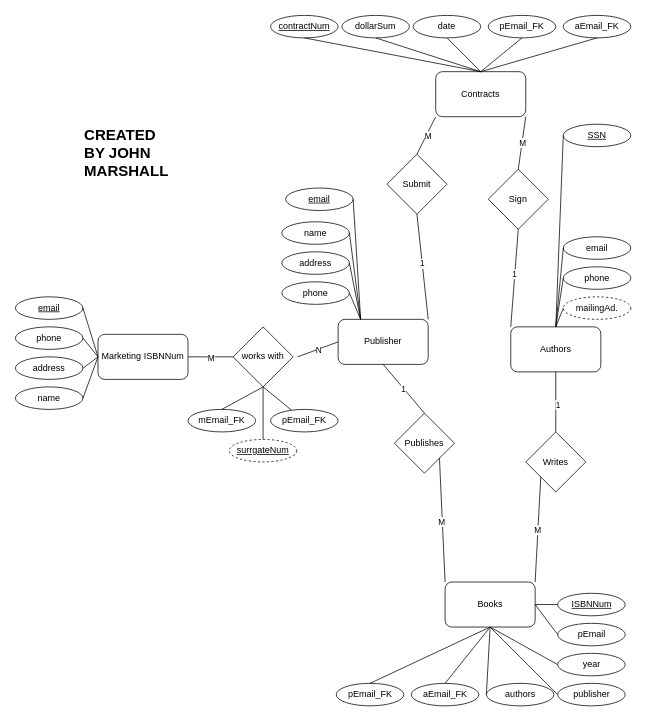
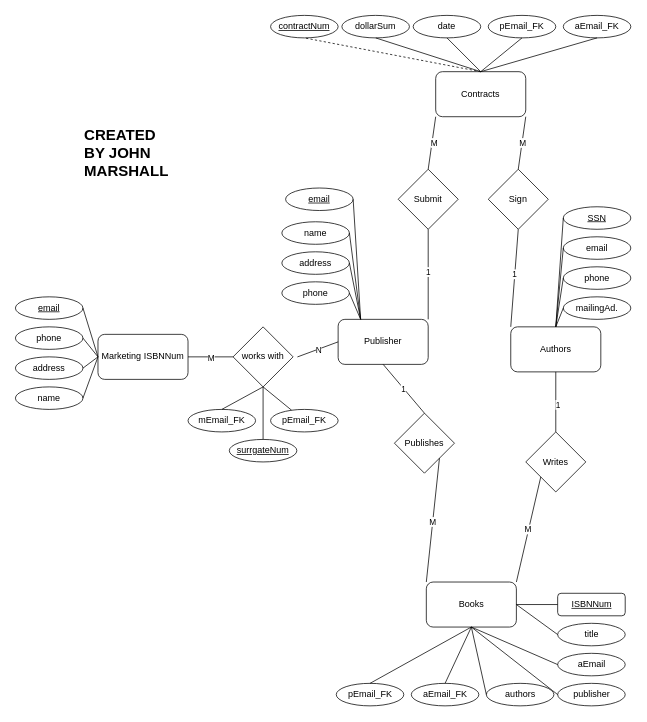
(391, 54) -> (391, 54)
(597, 135) -> (597, 218)
(417, 184) -> (428, 199)
(597, 308) -> (597, 308)
(263, 450) -> (263, 450)
(490, 604) -> (471, 604)
(591, 604) -> (591, 604)
(591, 634) -> (591, 634)
(591, 664) -> (591, 664)
